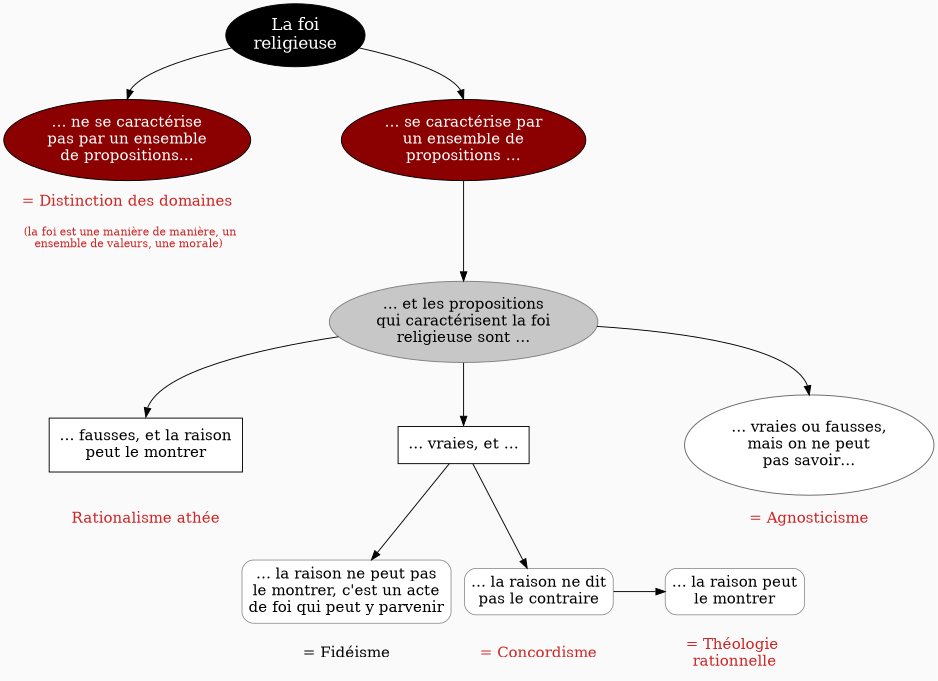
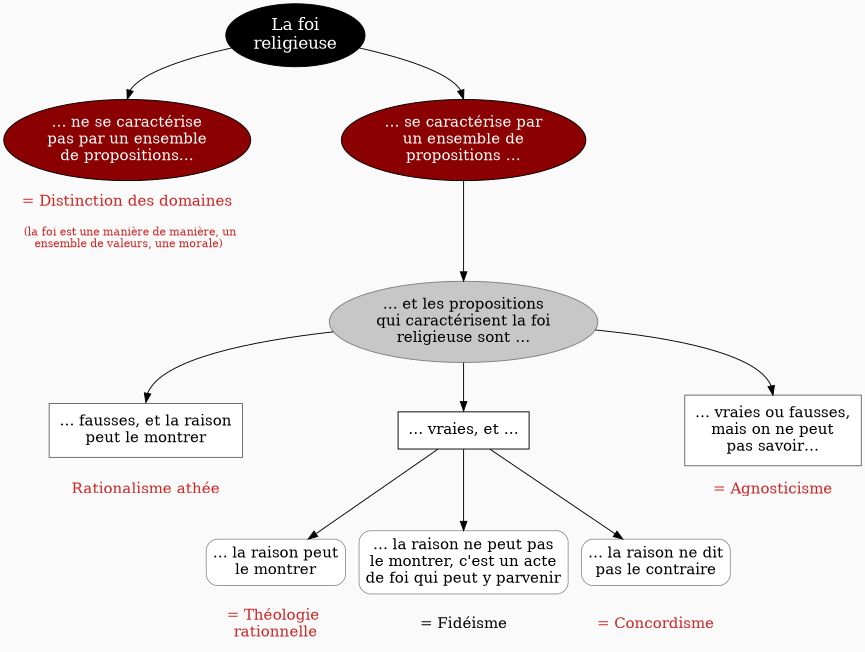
(146, 445) -> (146, 430)
(809, 445) -> (773, 430)
(635, 592) -> (377, 491)
